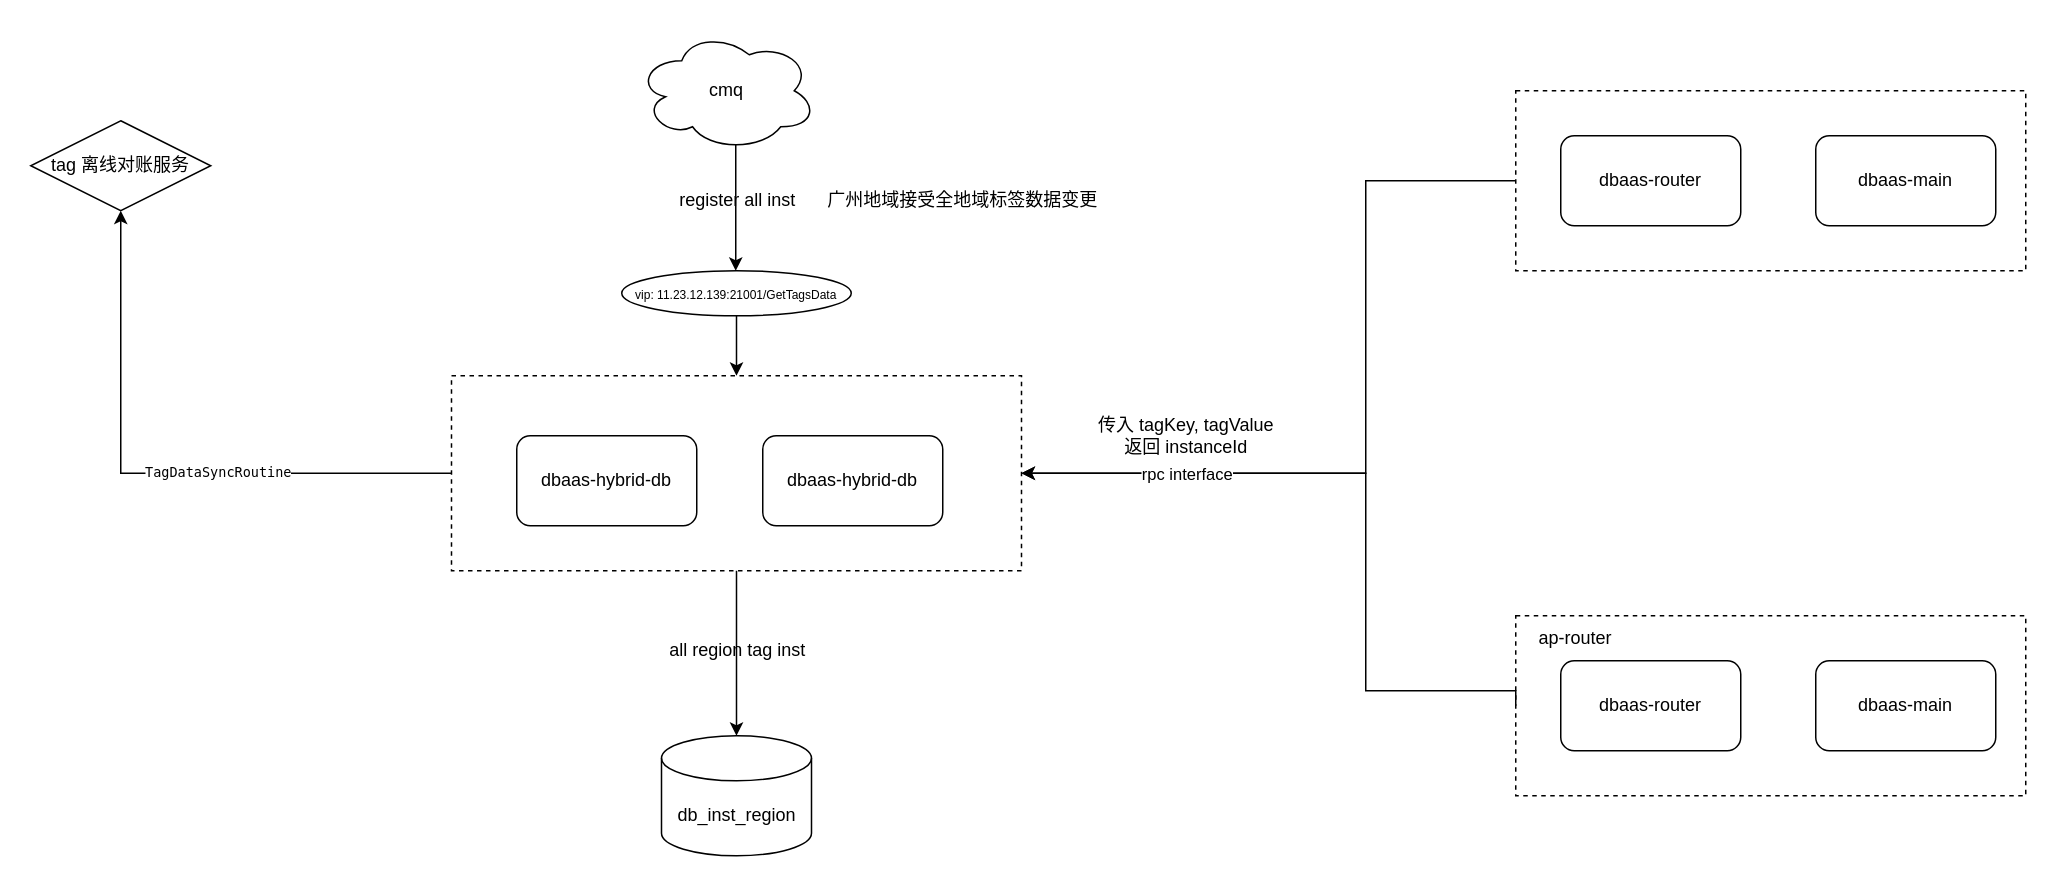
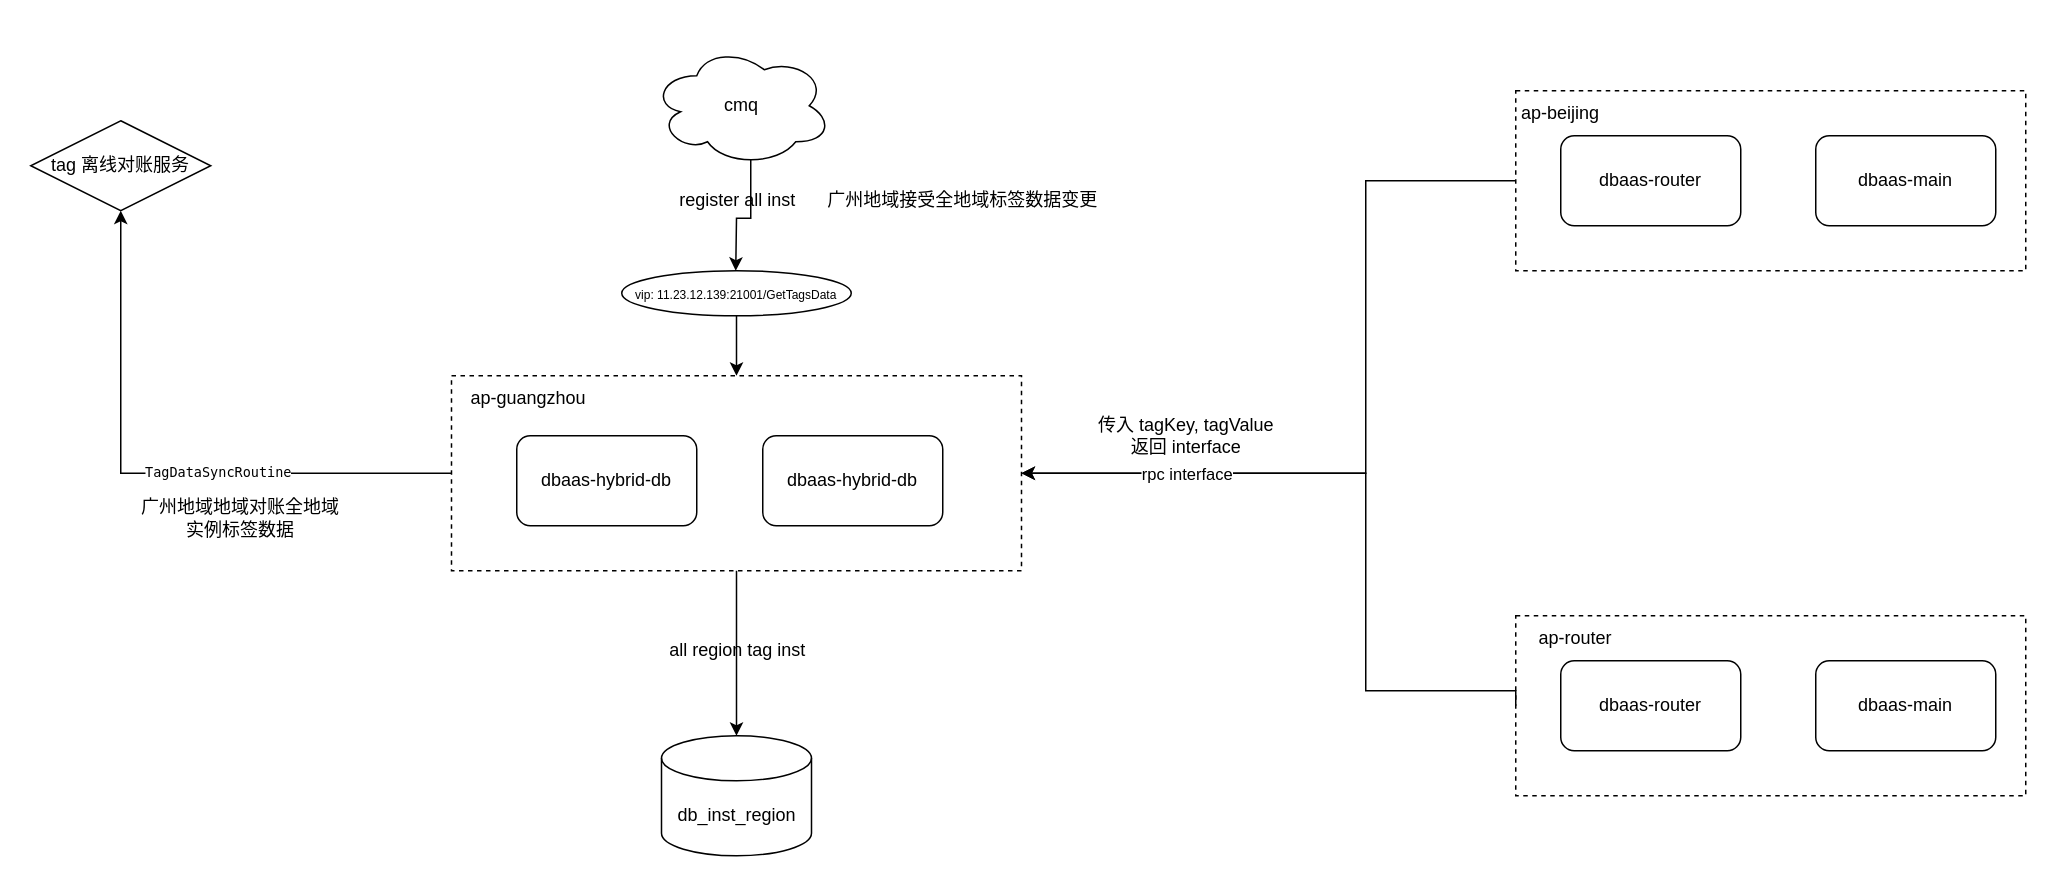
(727, 91) -> (742, 106)
none -> (1561, 113)
none -> (529, 398)
(1187, 436) -> (1187, 436)
none -> (241, 518)
